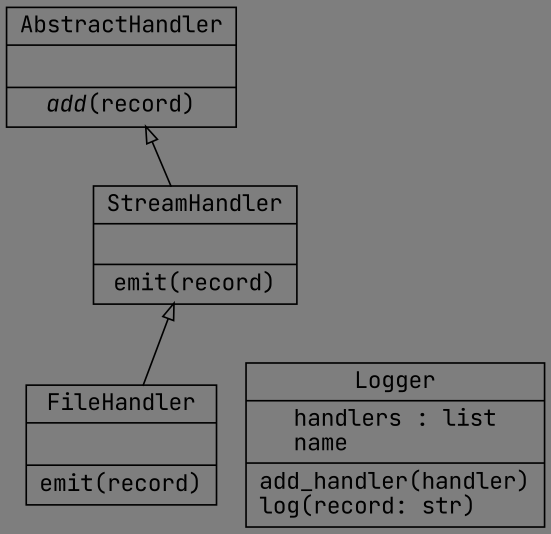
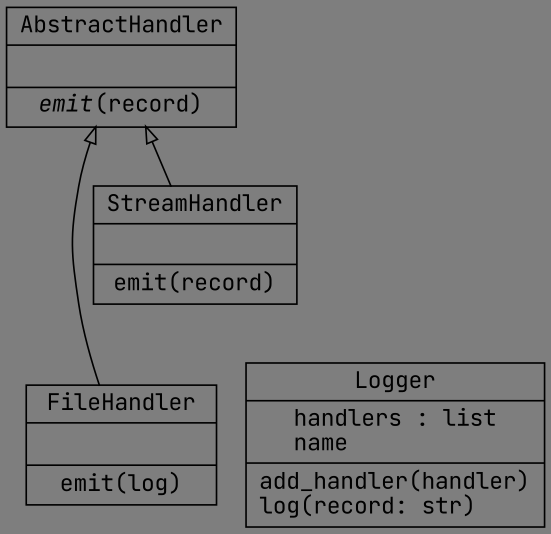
(66, 105) -> (66, 105)
(156, 352) -> (74, 265)
(121, 484) -> (121, 484)
